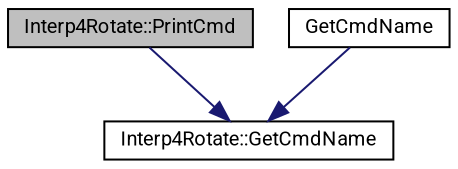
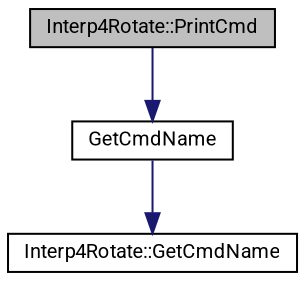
(182, 77) -> (153, 74)
